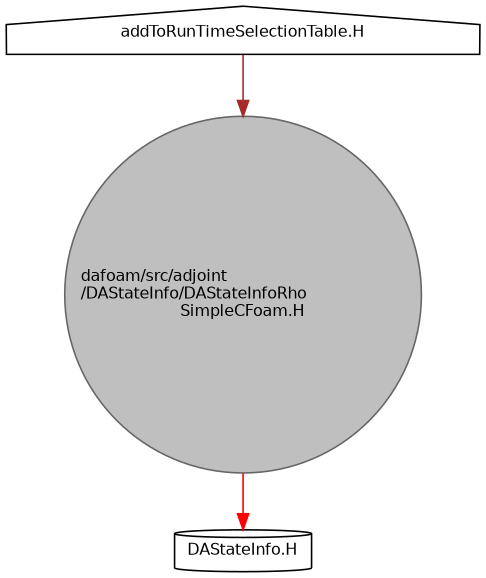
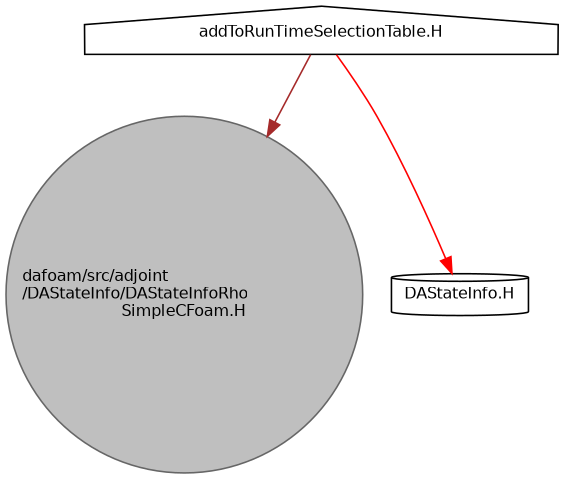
(243, 493) -> (397, 153)
